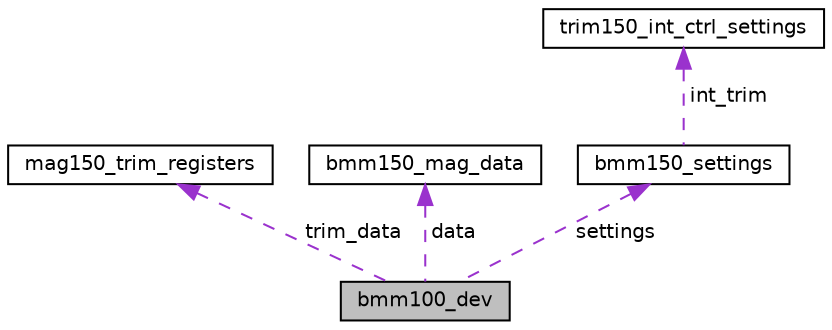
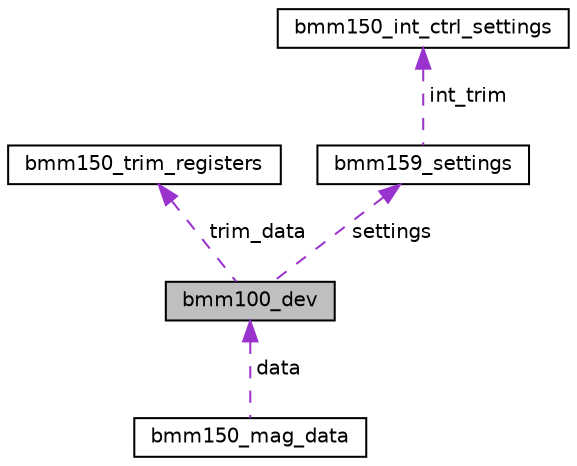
(684, 28) -> (423, 28)
(140, 165) -> (144, 165)
(684, 165) -> (423, 165)
(425, 243) -> (250, 380)
